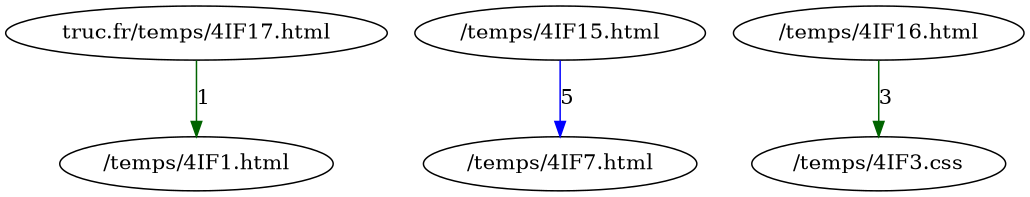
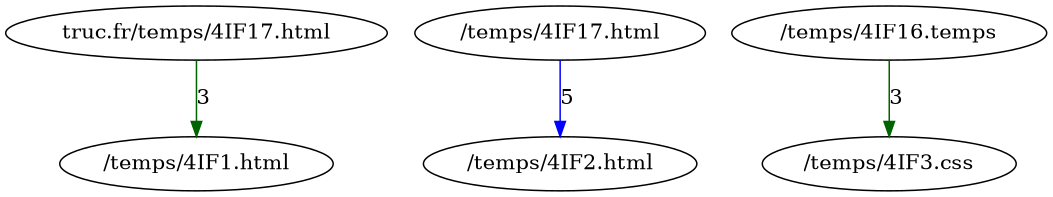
(560, 33) -> (560, 33)
(879, 33) -> (889, 33)
(204, 98) -> (204, 98)
(560, 164) -> (560, 164)
